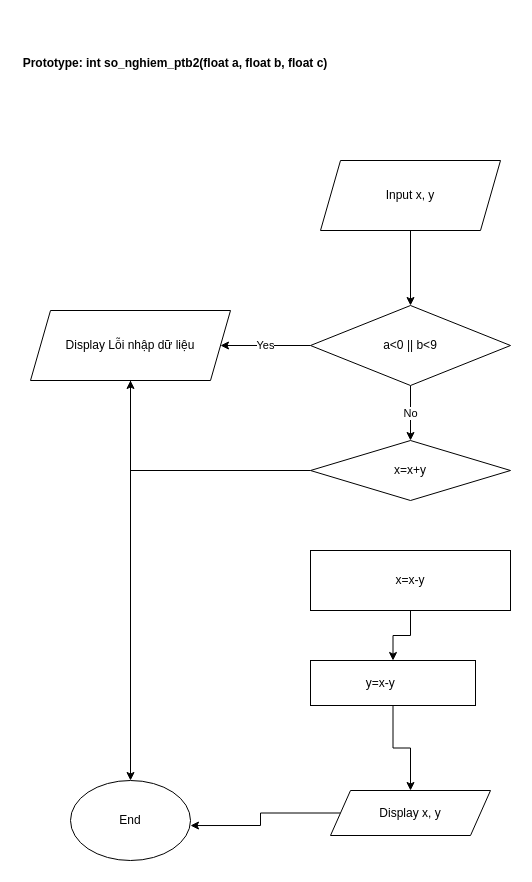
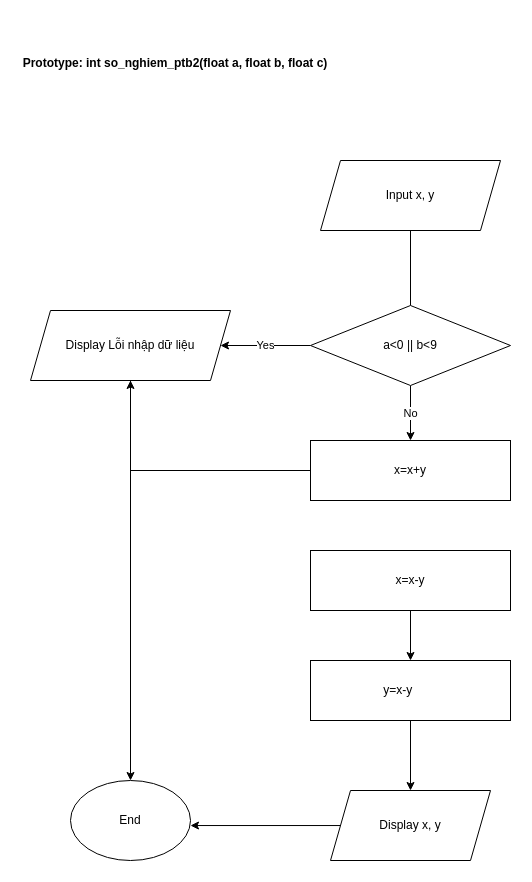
(411, 297) -> (411, 300)
(411, 471) -> (411, 471)
(393, 683) -> (411, 691)
(411, 813) -> (411, 826)
